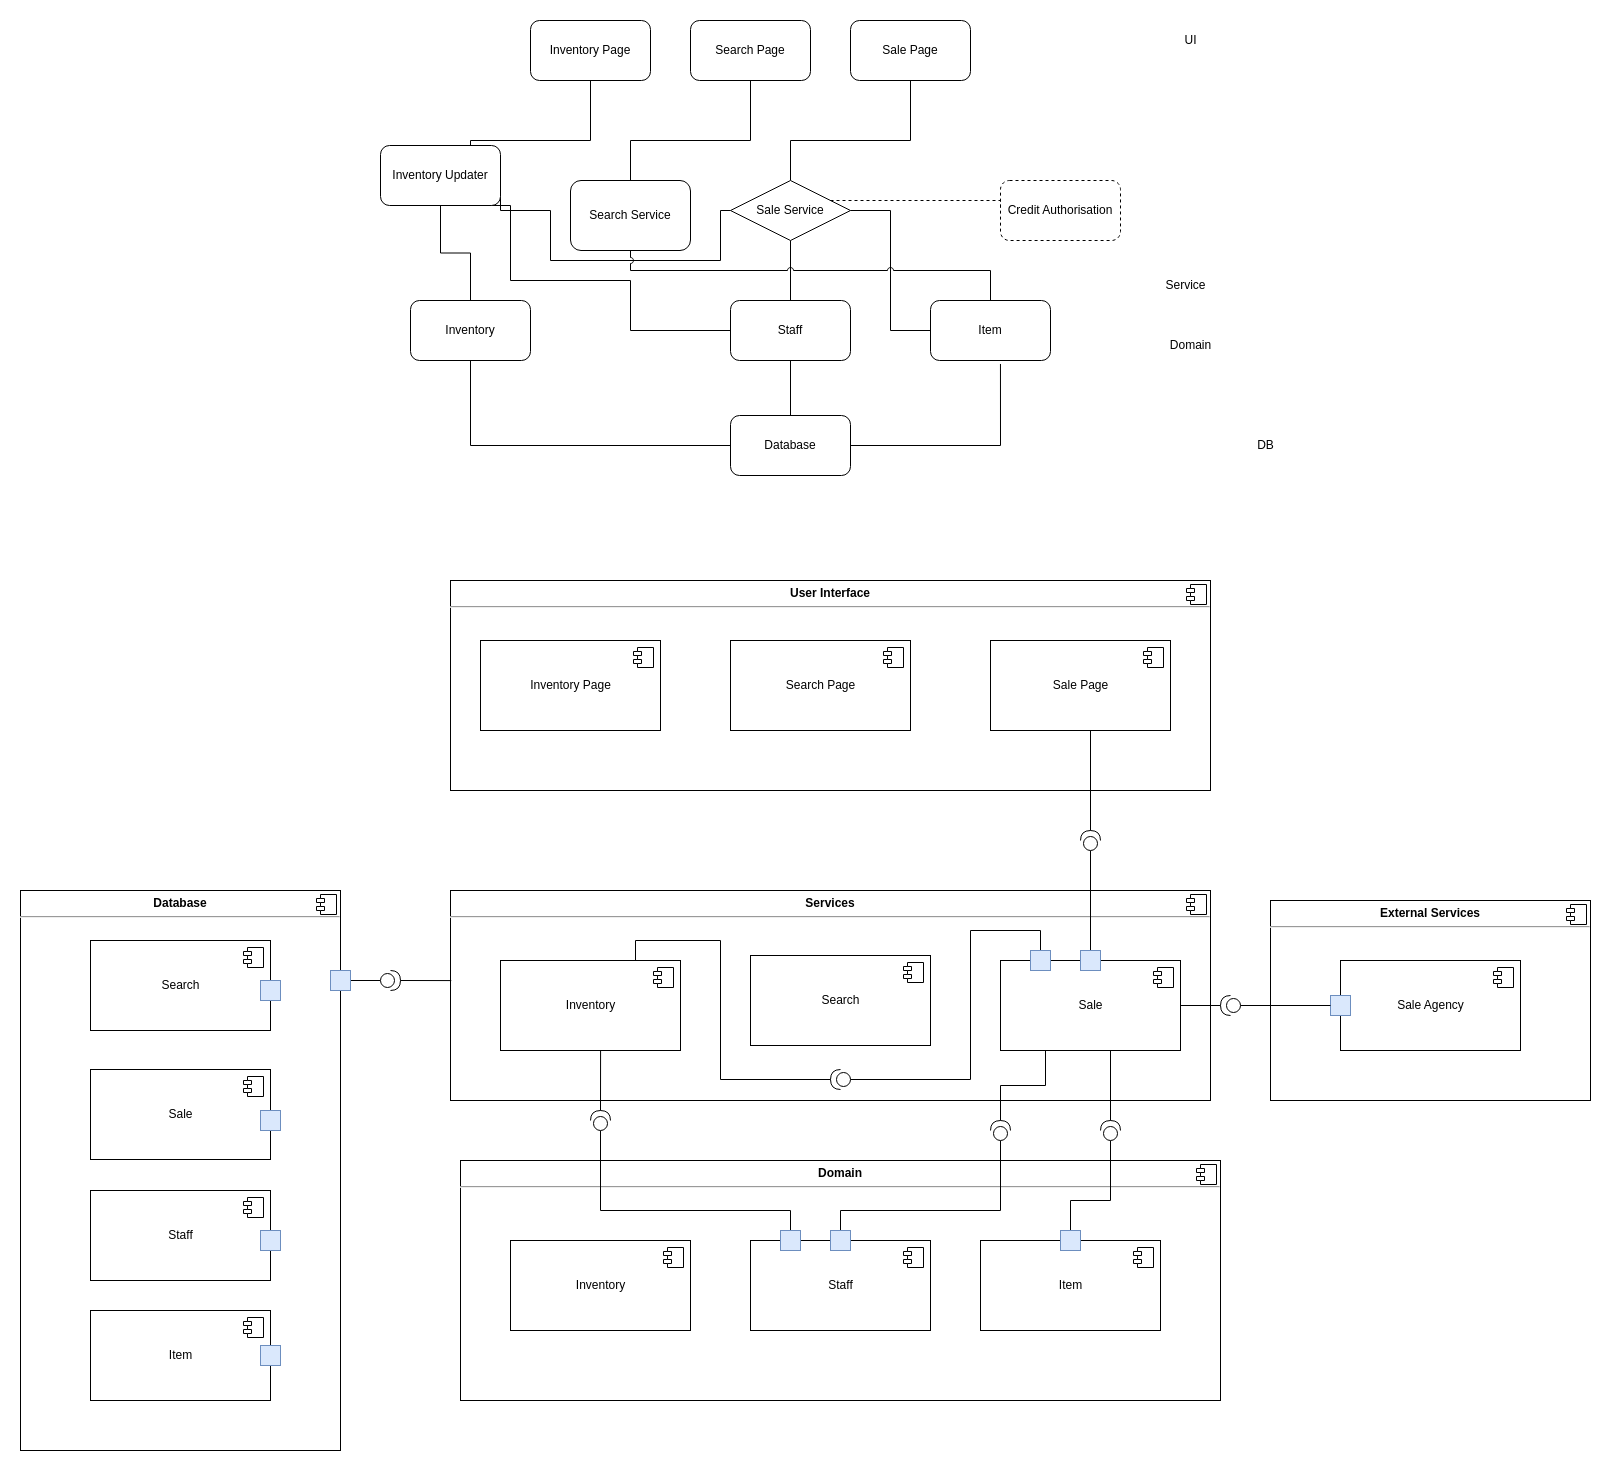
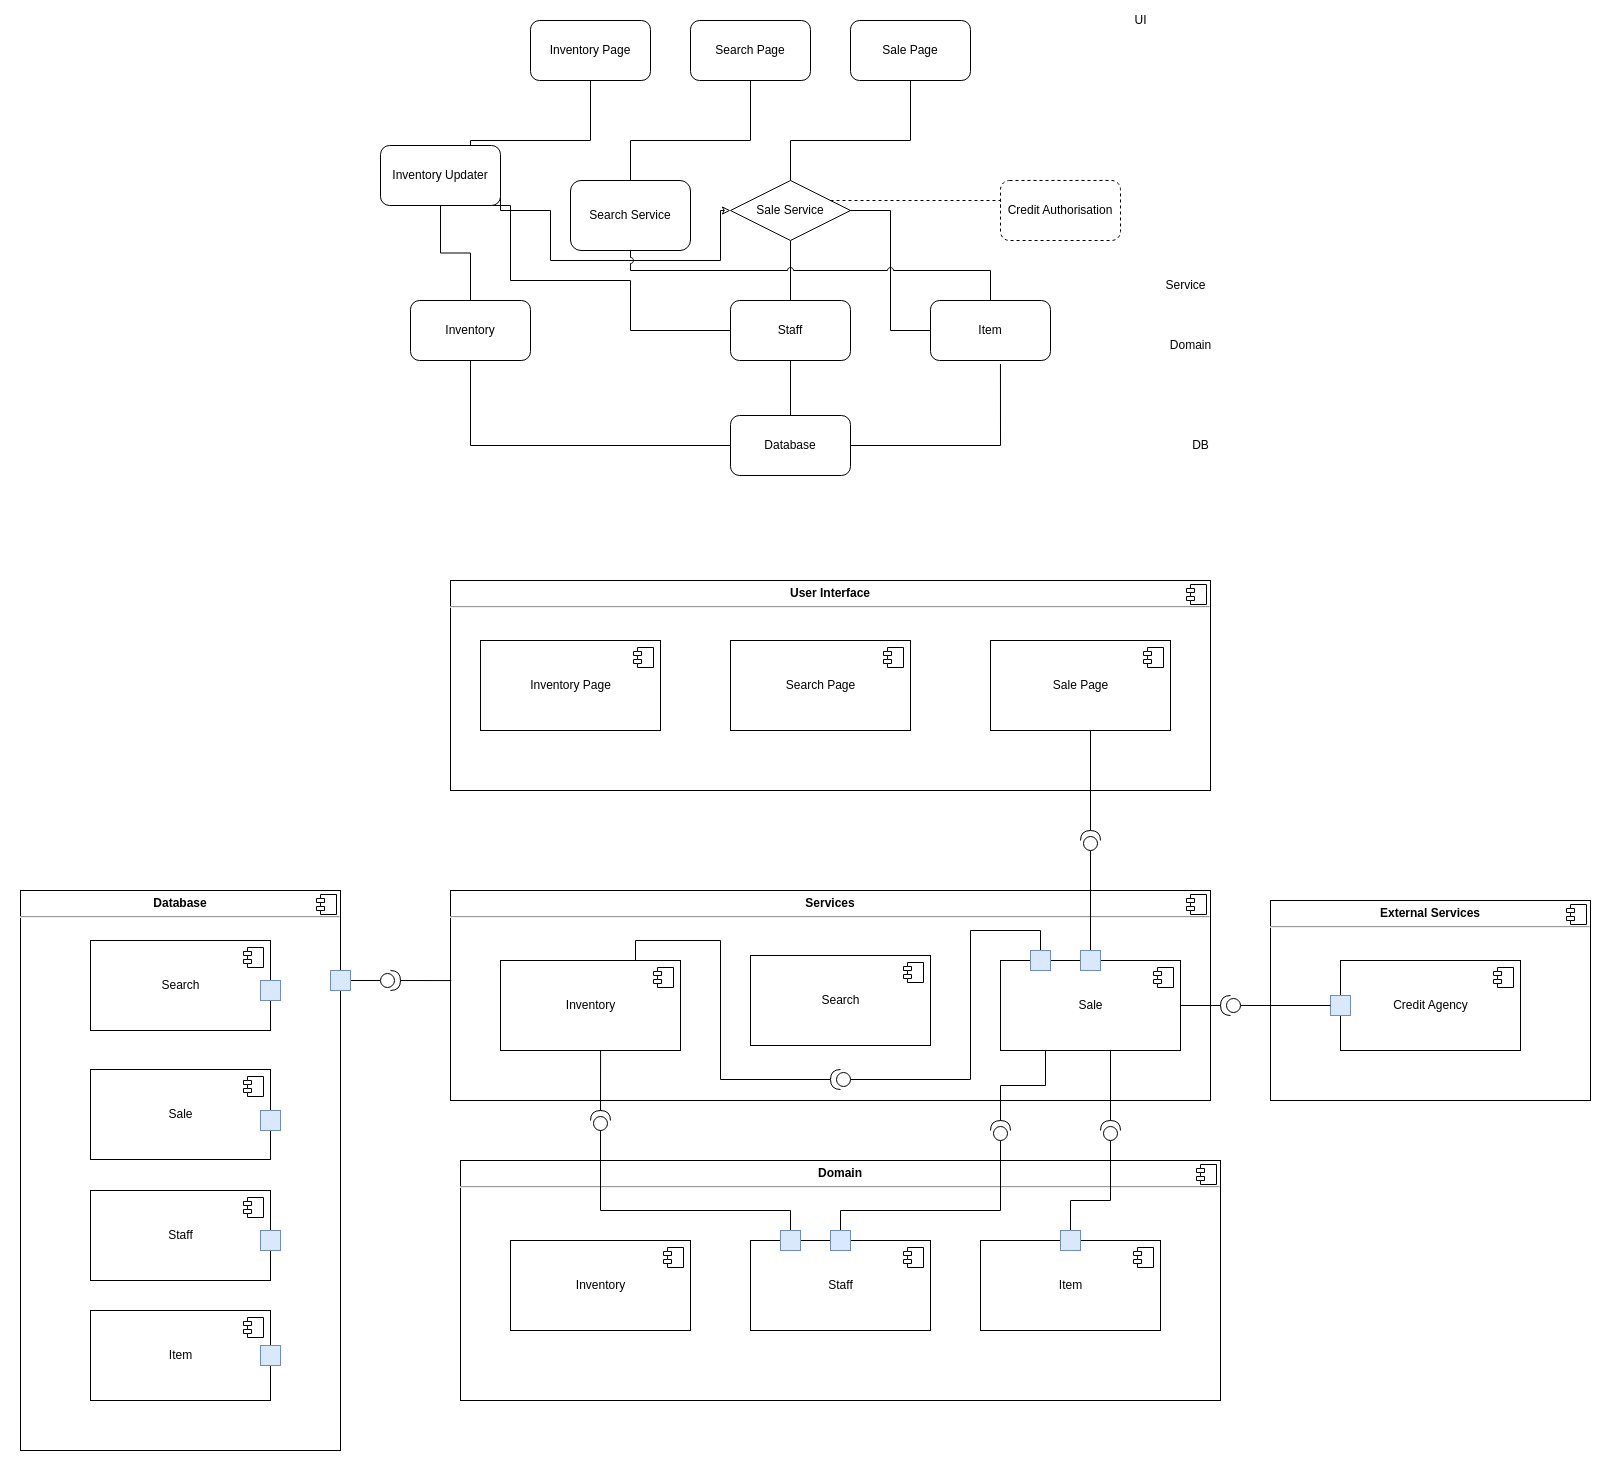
(1191, 41) -> (1141, 21)
(723, 211) -> (721, 212)
(1266, 446) -> (1201, 446)
(1431, 1006) -> (1431, 1006)
